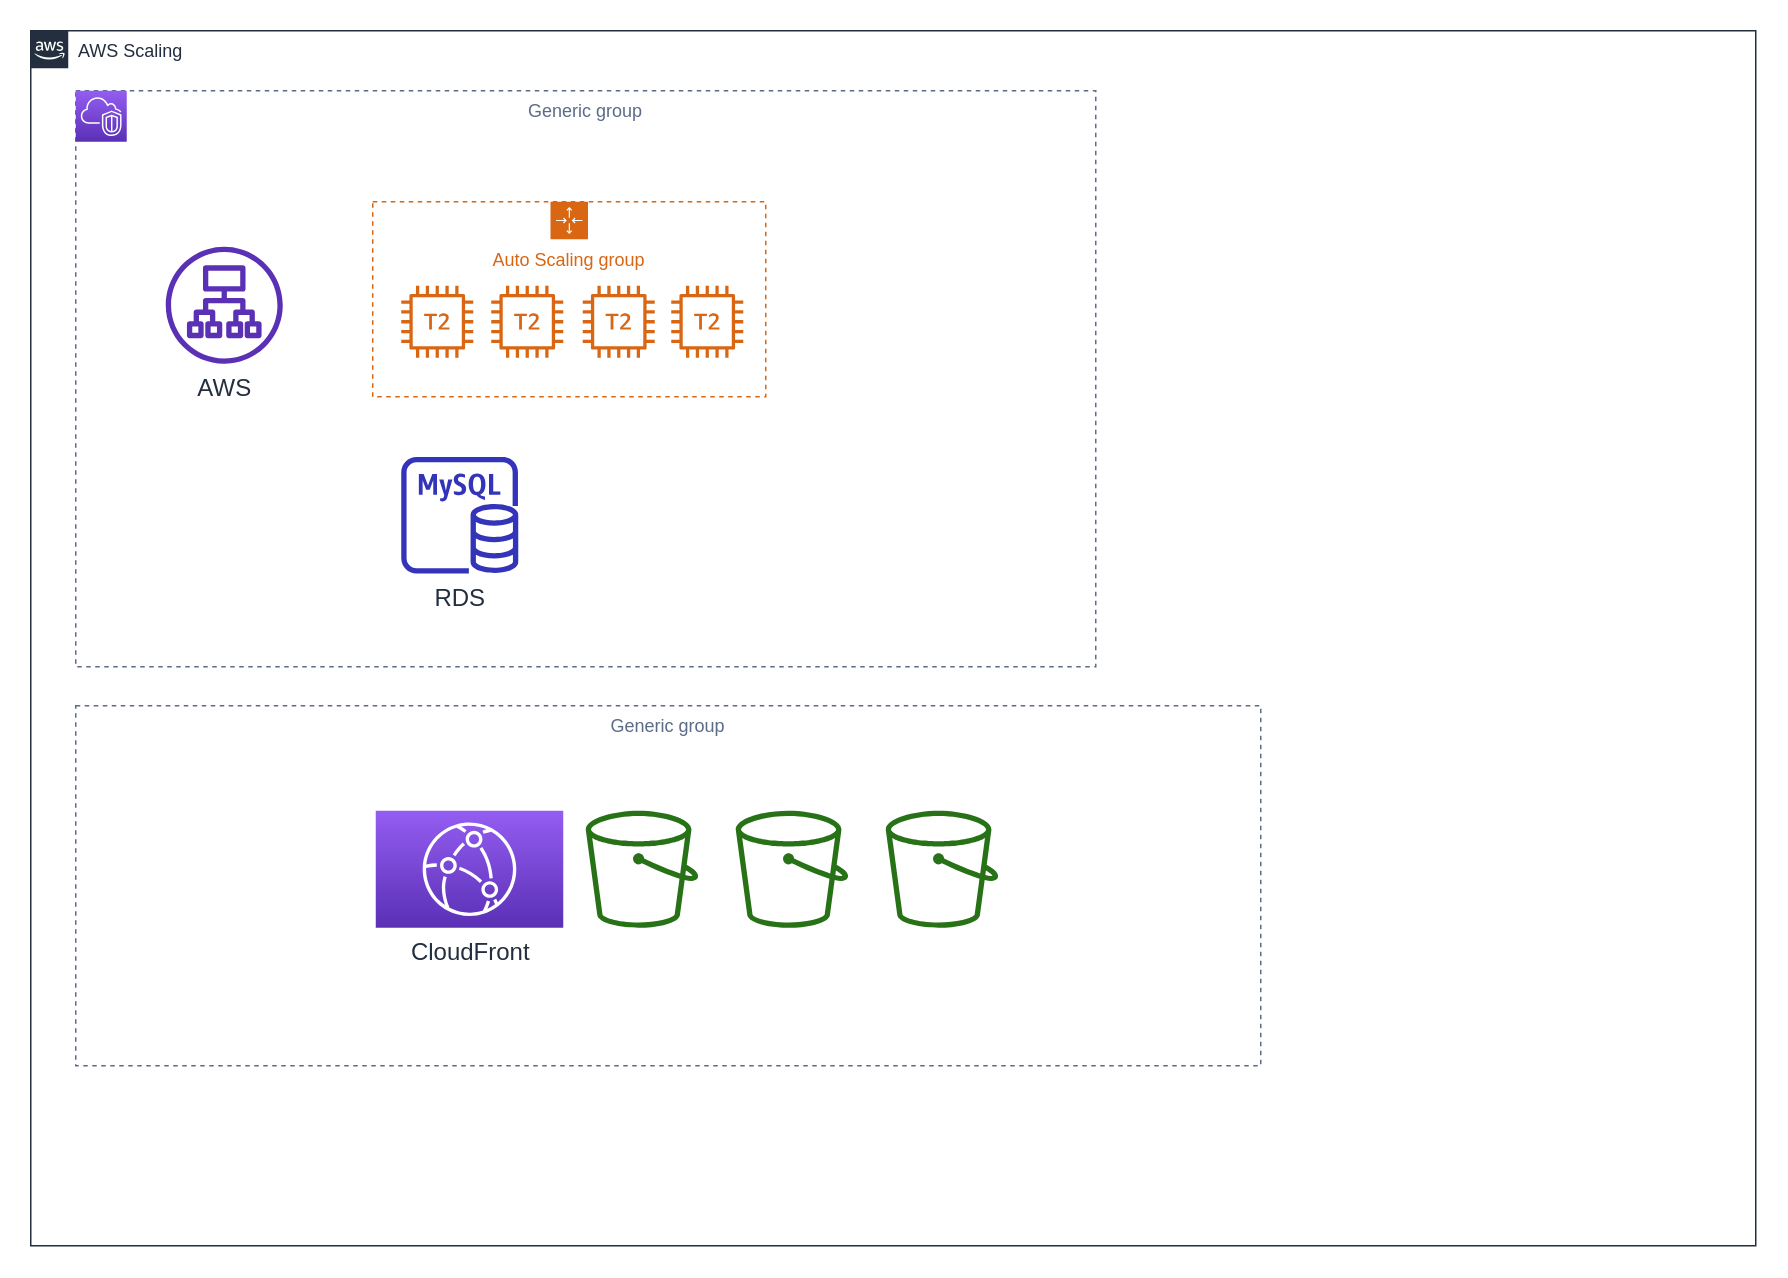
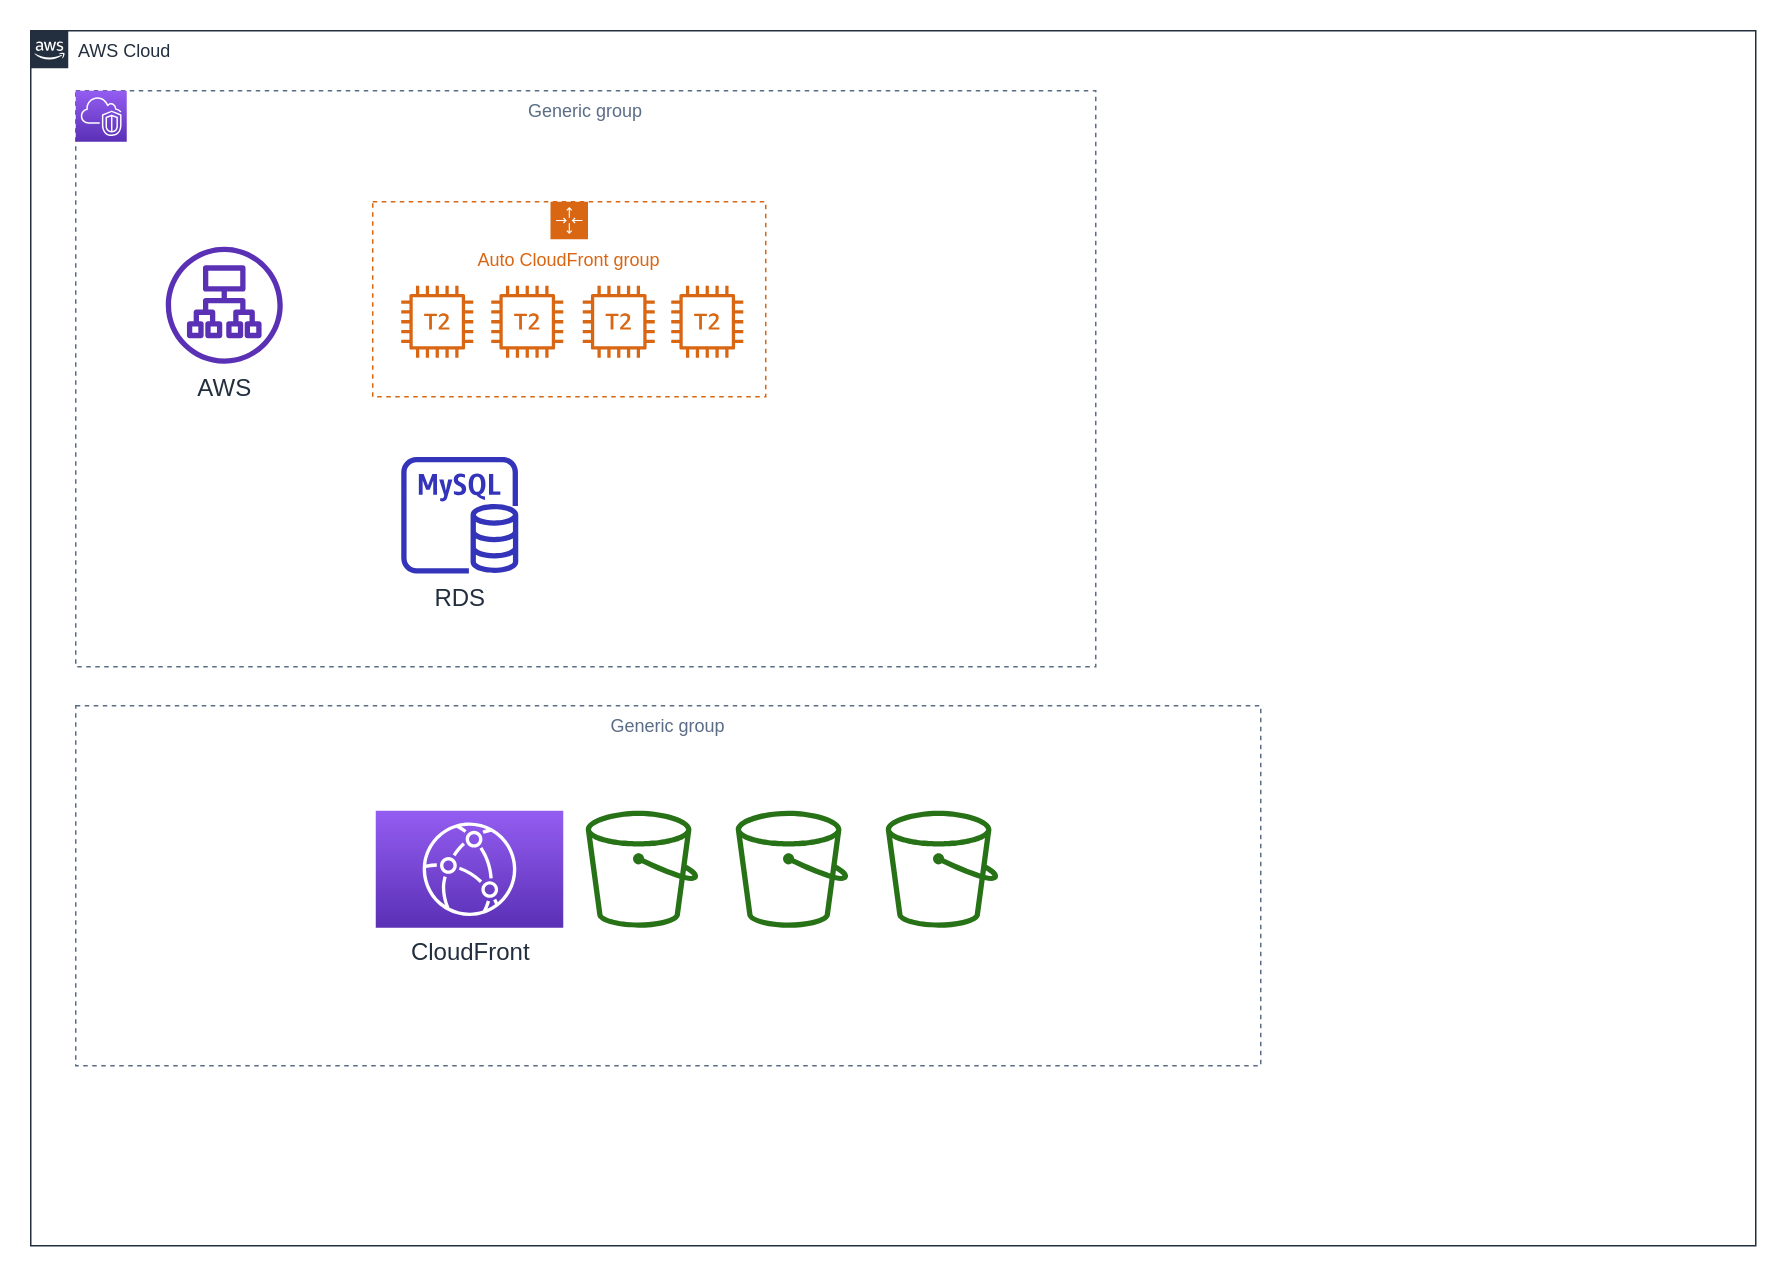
(127, 52) -> (119, 52)
(569, 261) -> (569, 261)
